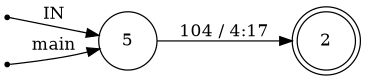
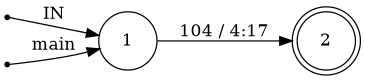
(128, 41) -> (128, 41)
